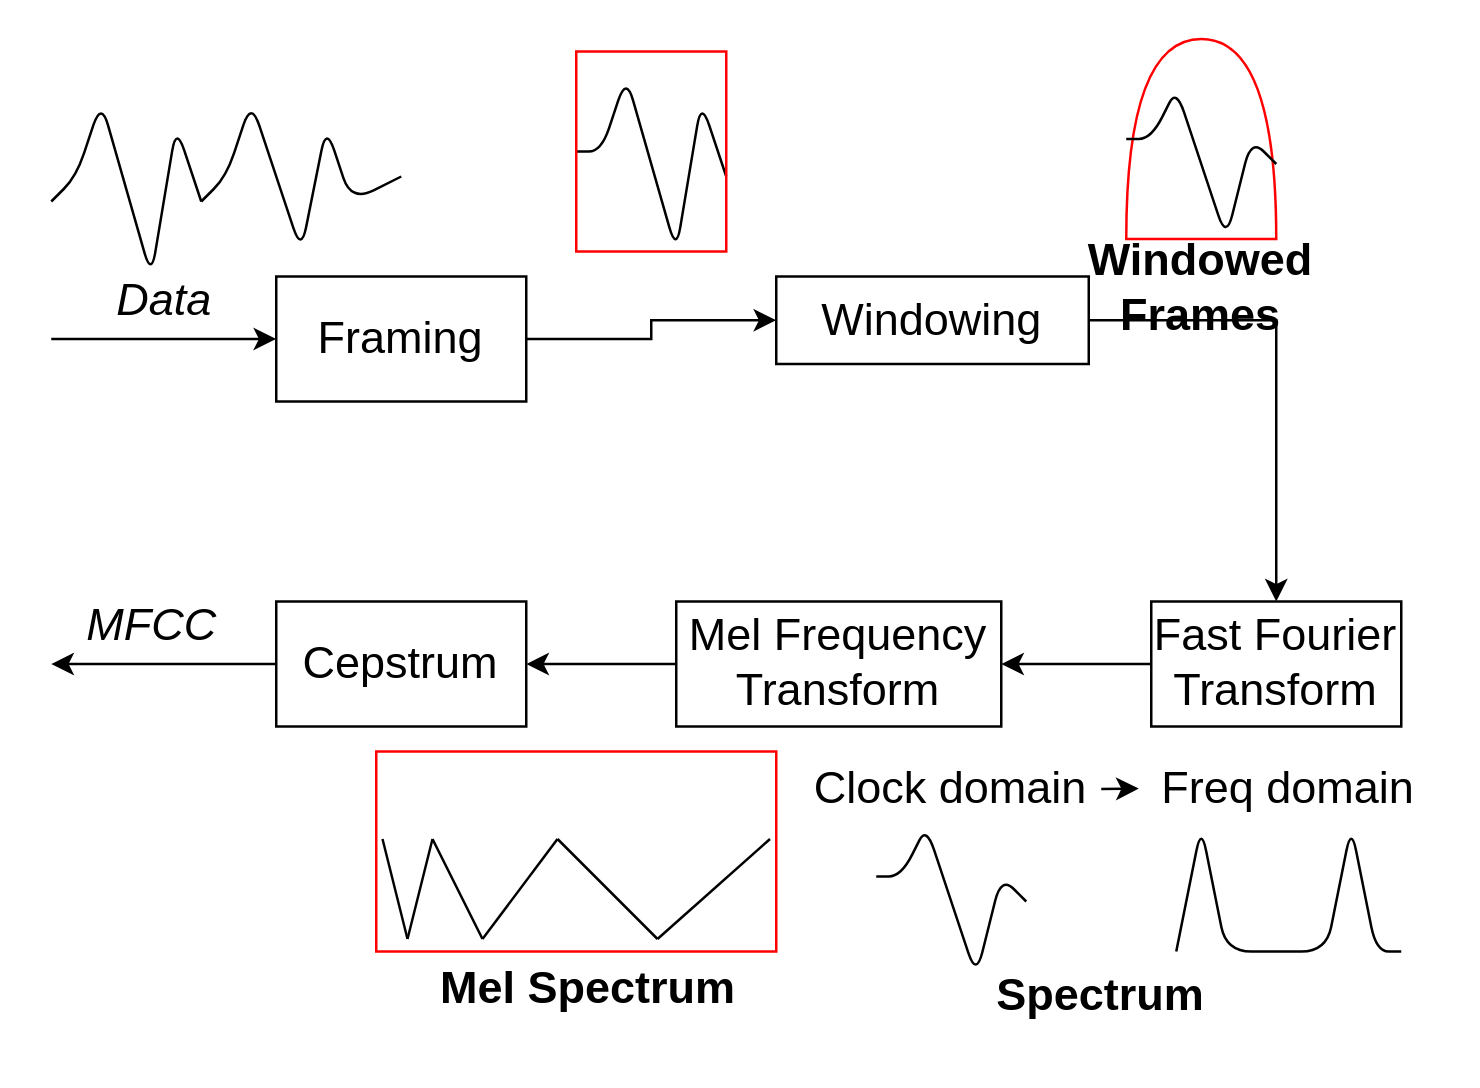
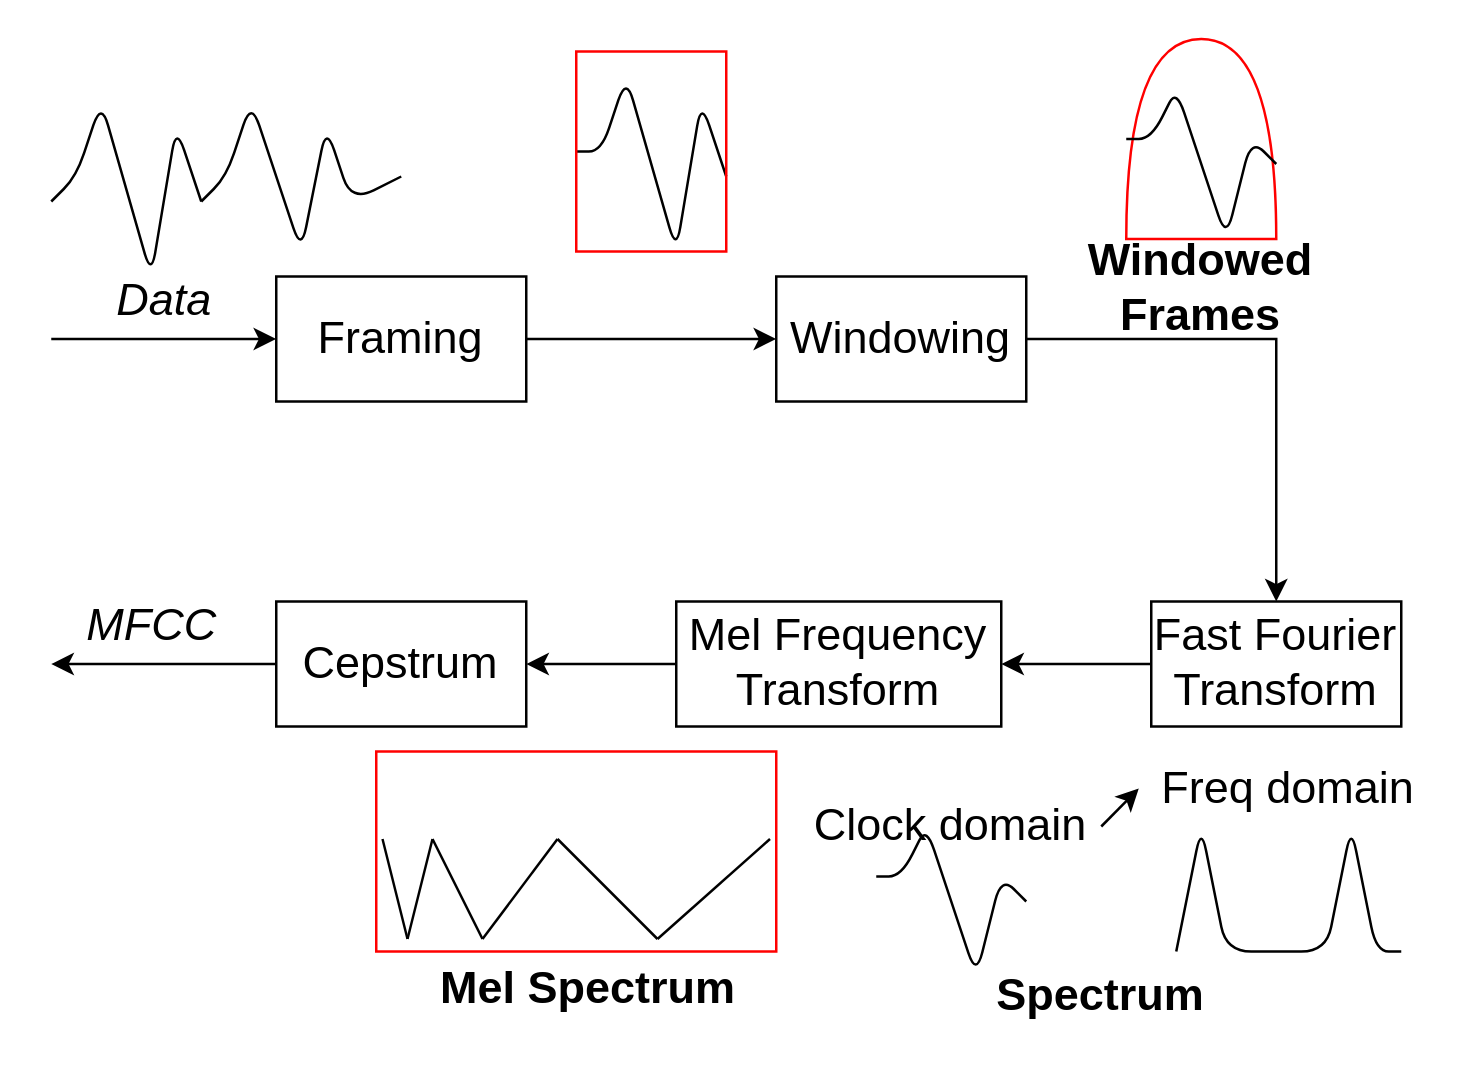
(933, 320) -> (901, 339)
(951, 789) -> (951, 826)
